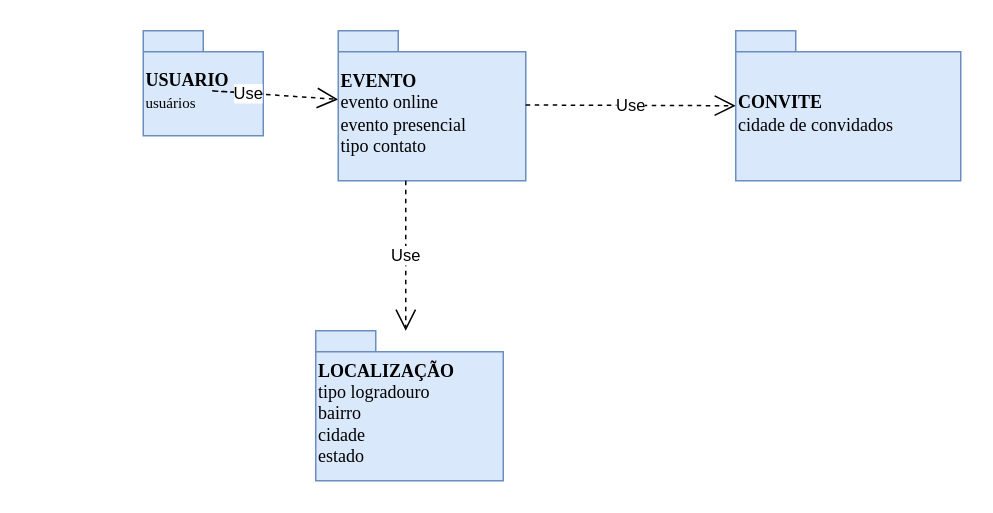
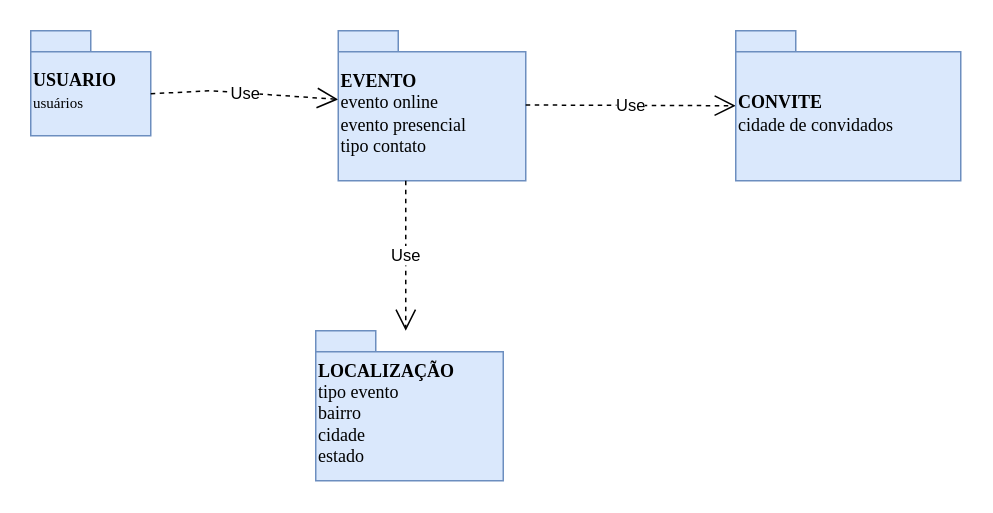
(203, 83) -> (91, 83)
(387, 413) -> (374, 413)
